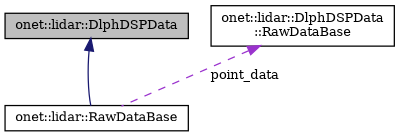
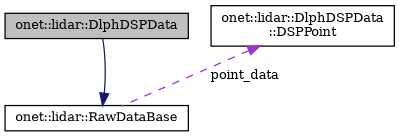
(303, 26) -> (303, 26)
(88, 78) -> (105, 66)
